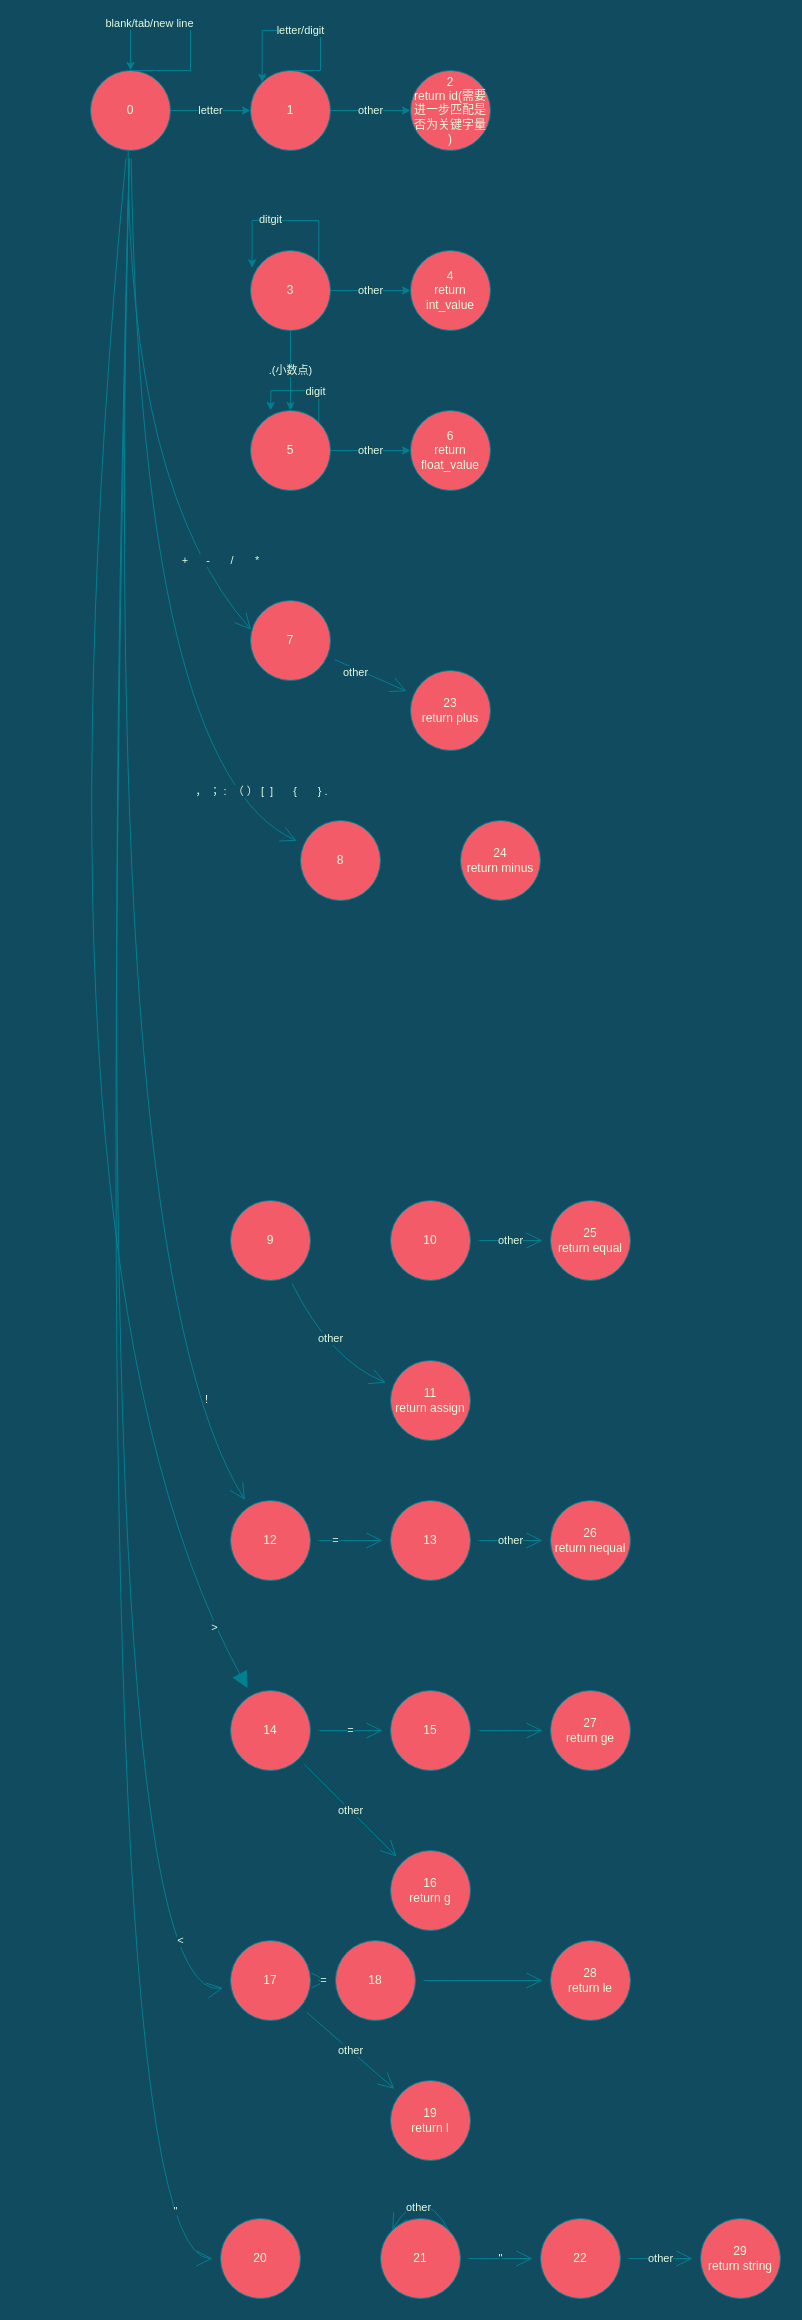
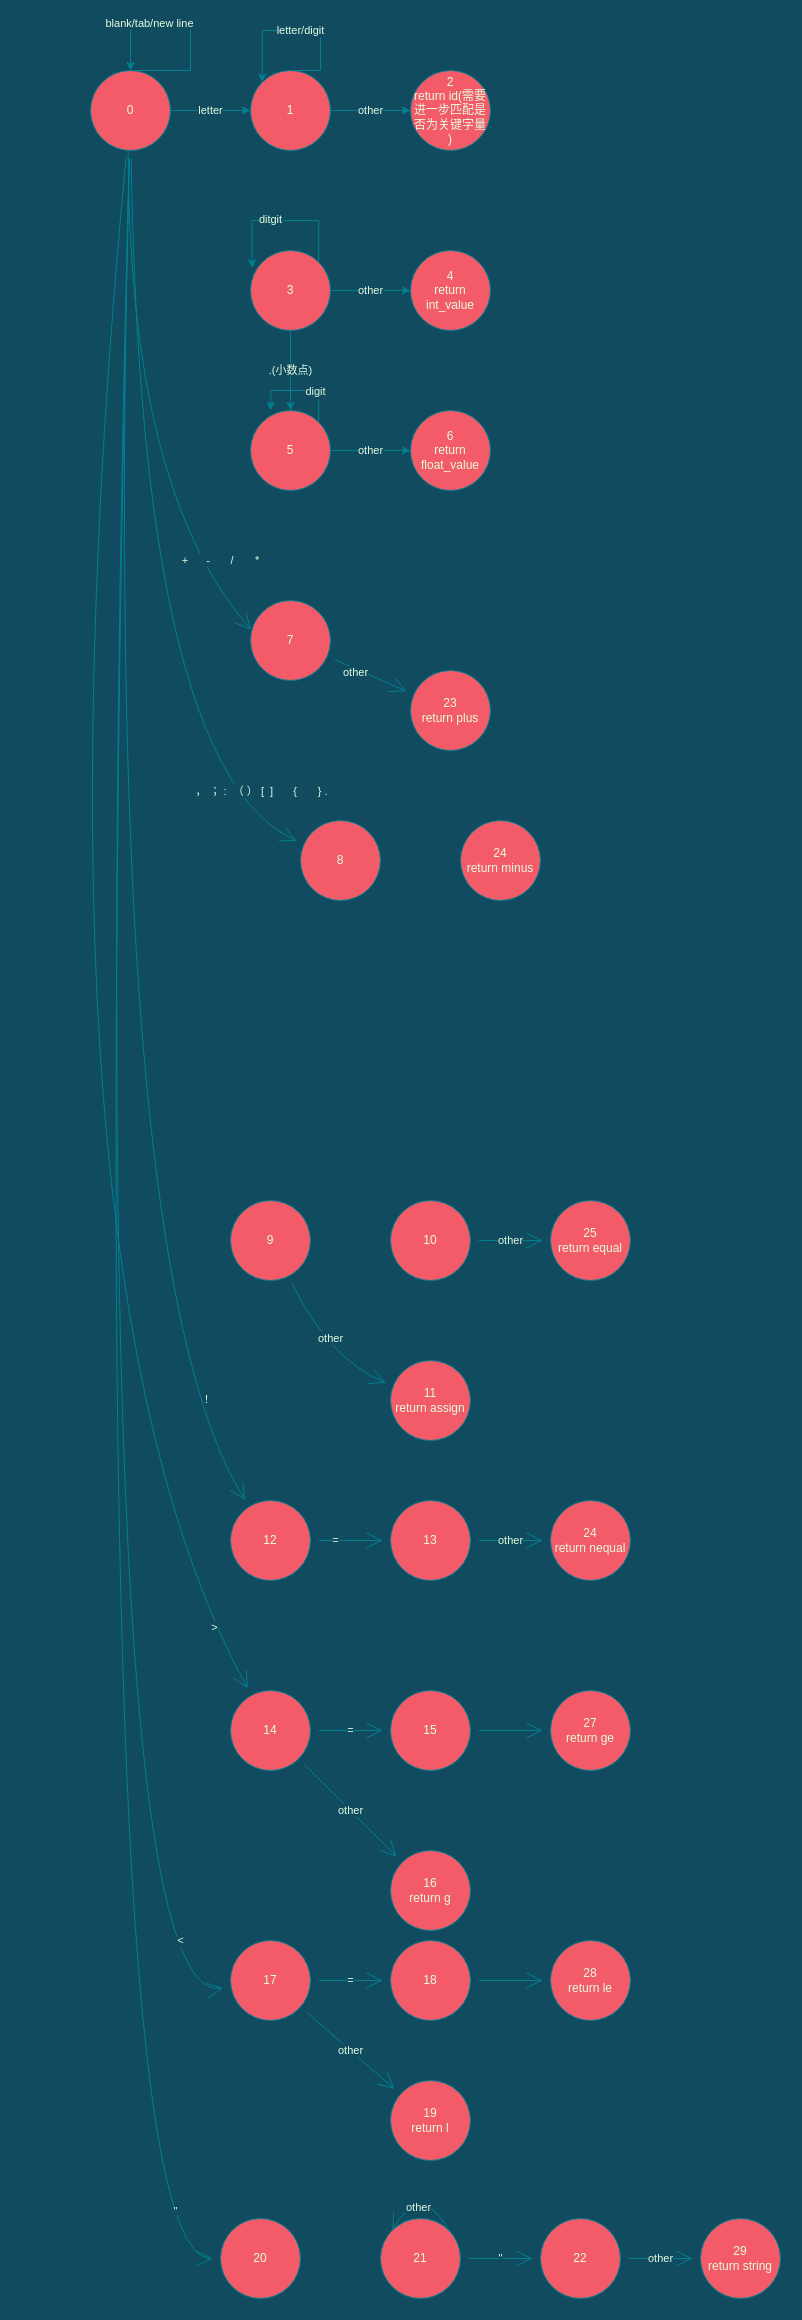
(591, 1541) -> (591, 1541)
(239, 1672) -> (243, 1678)
(376, 1981) -> (431, 1981)
